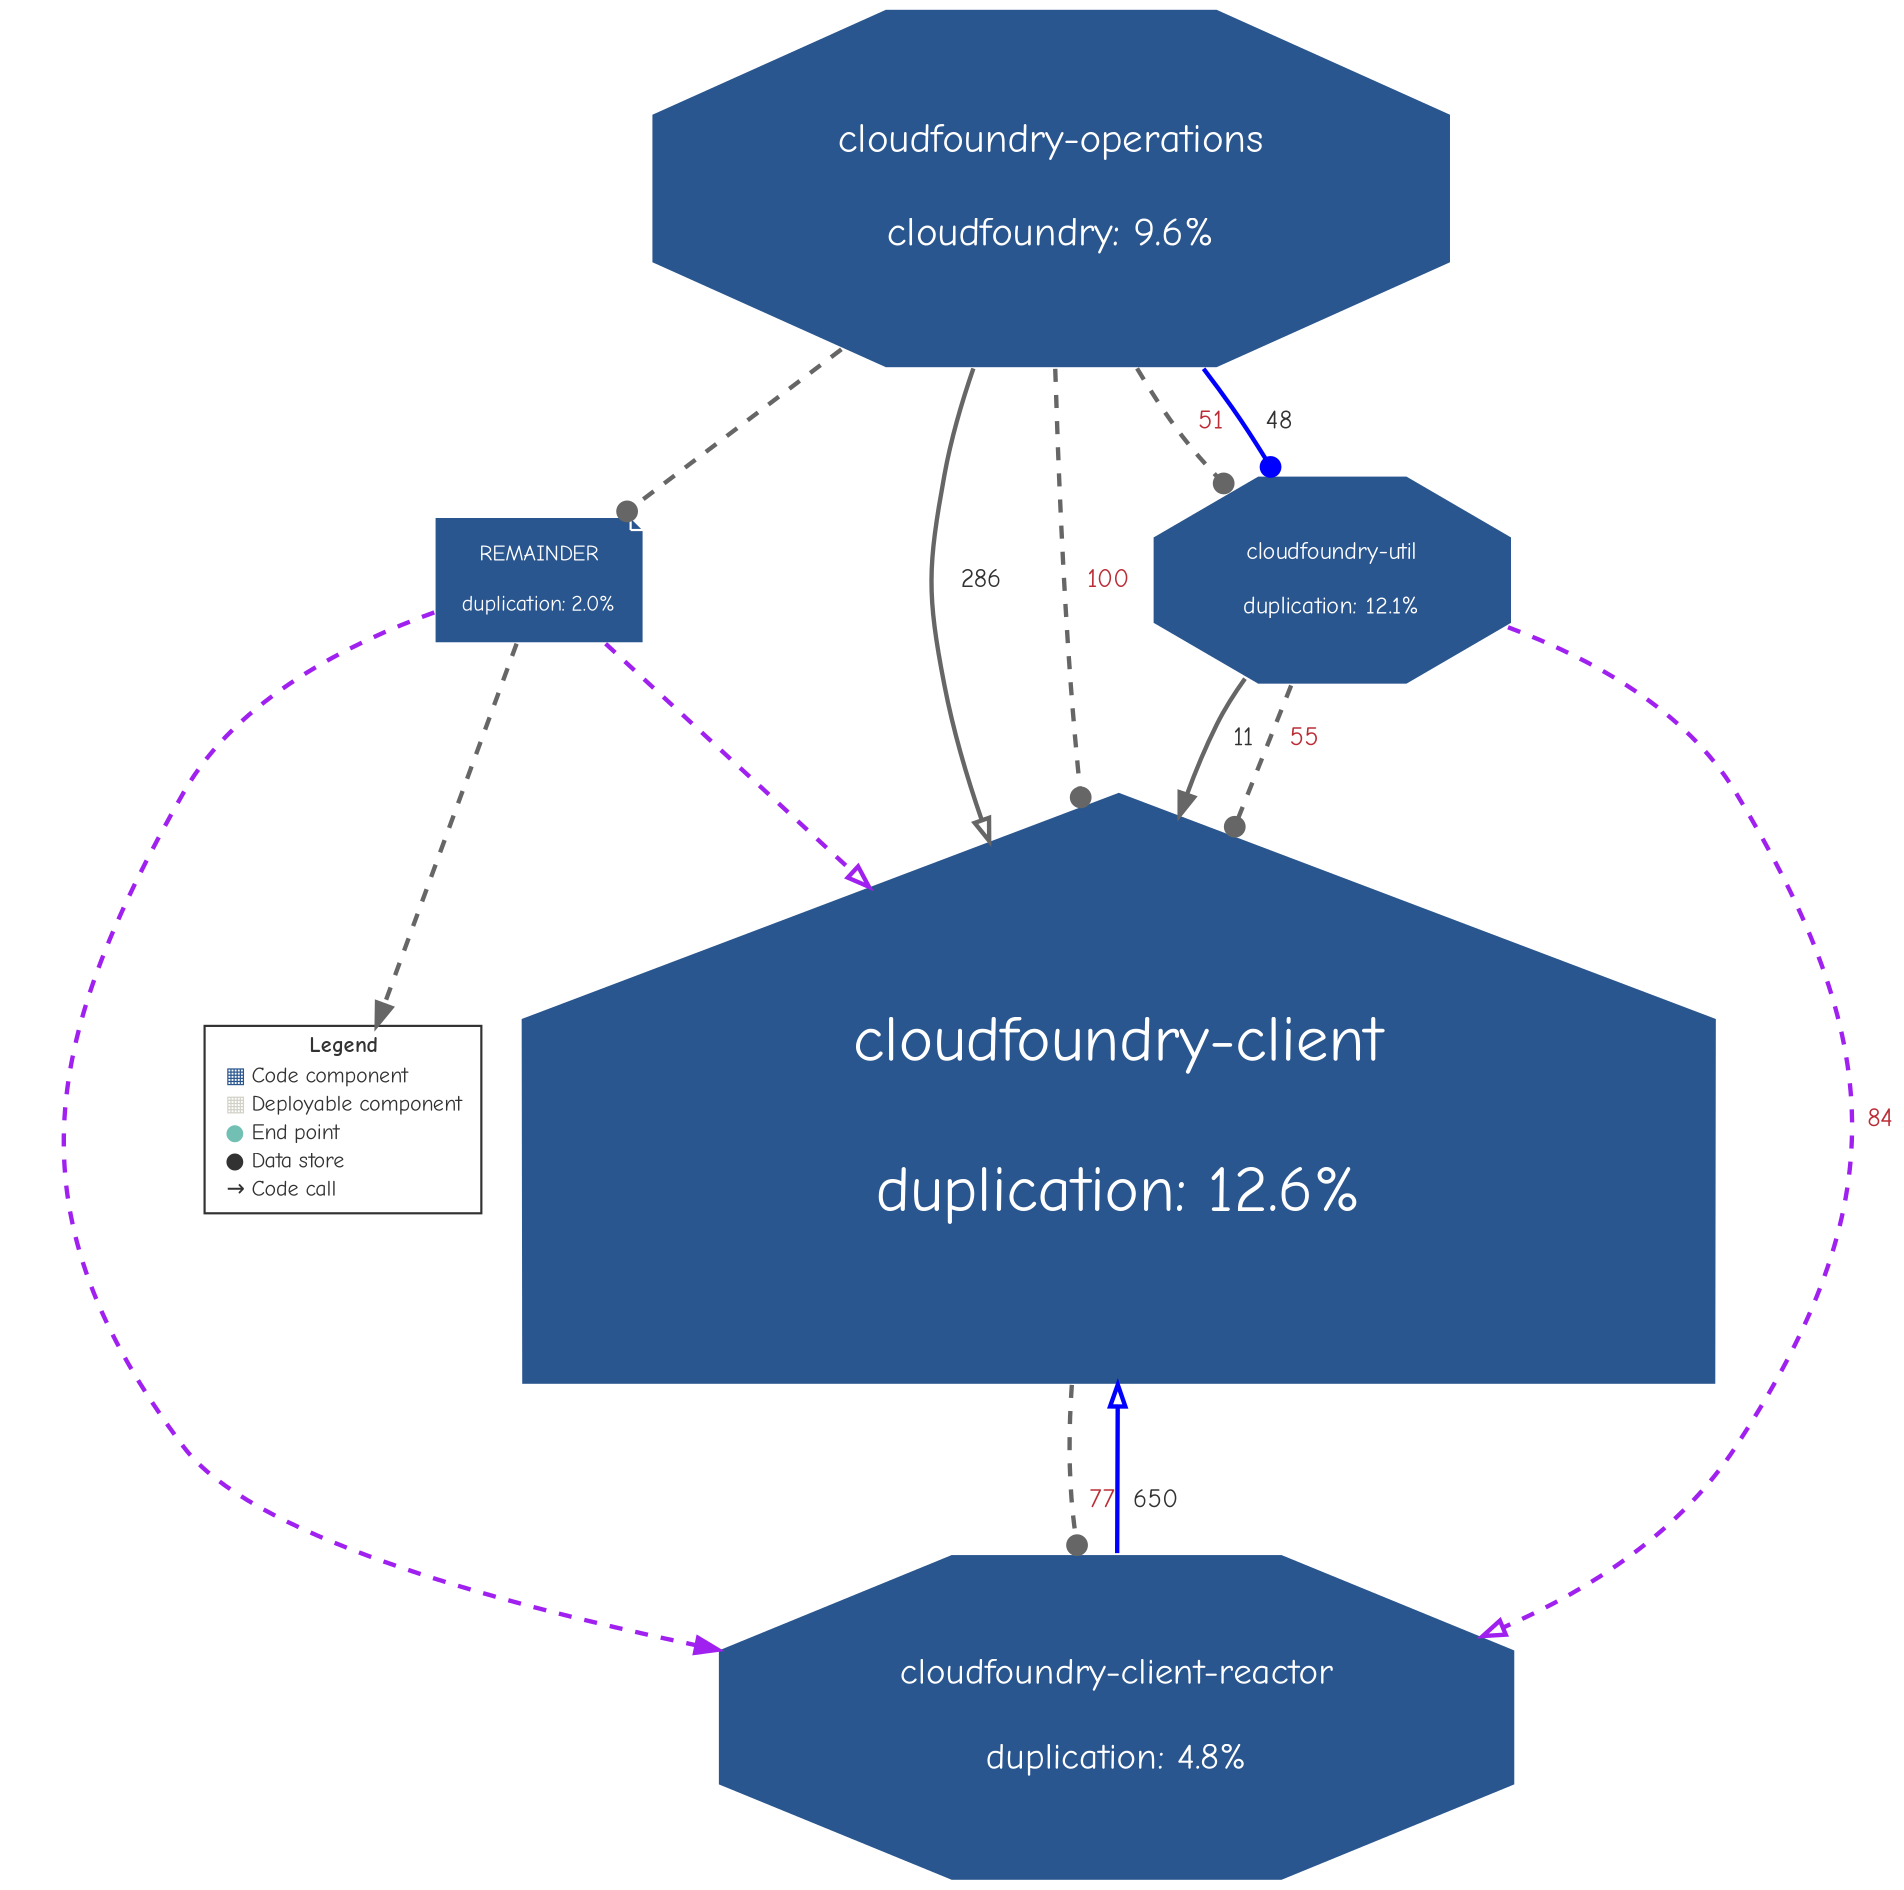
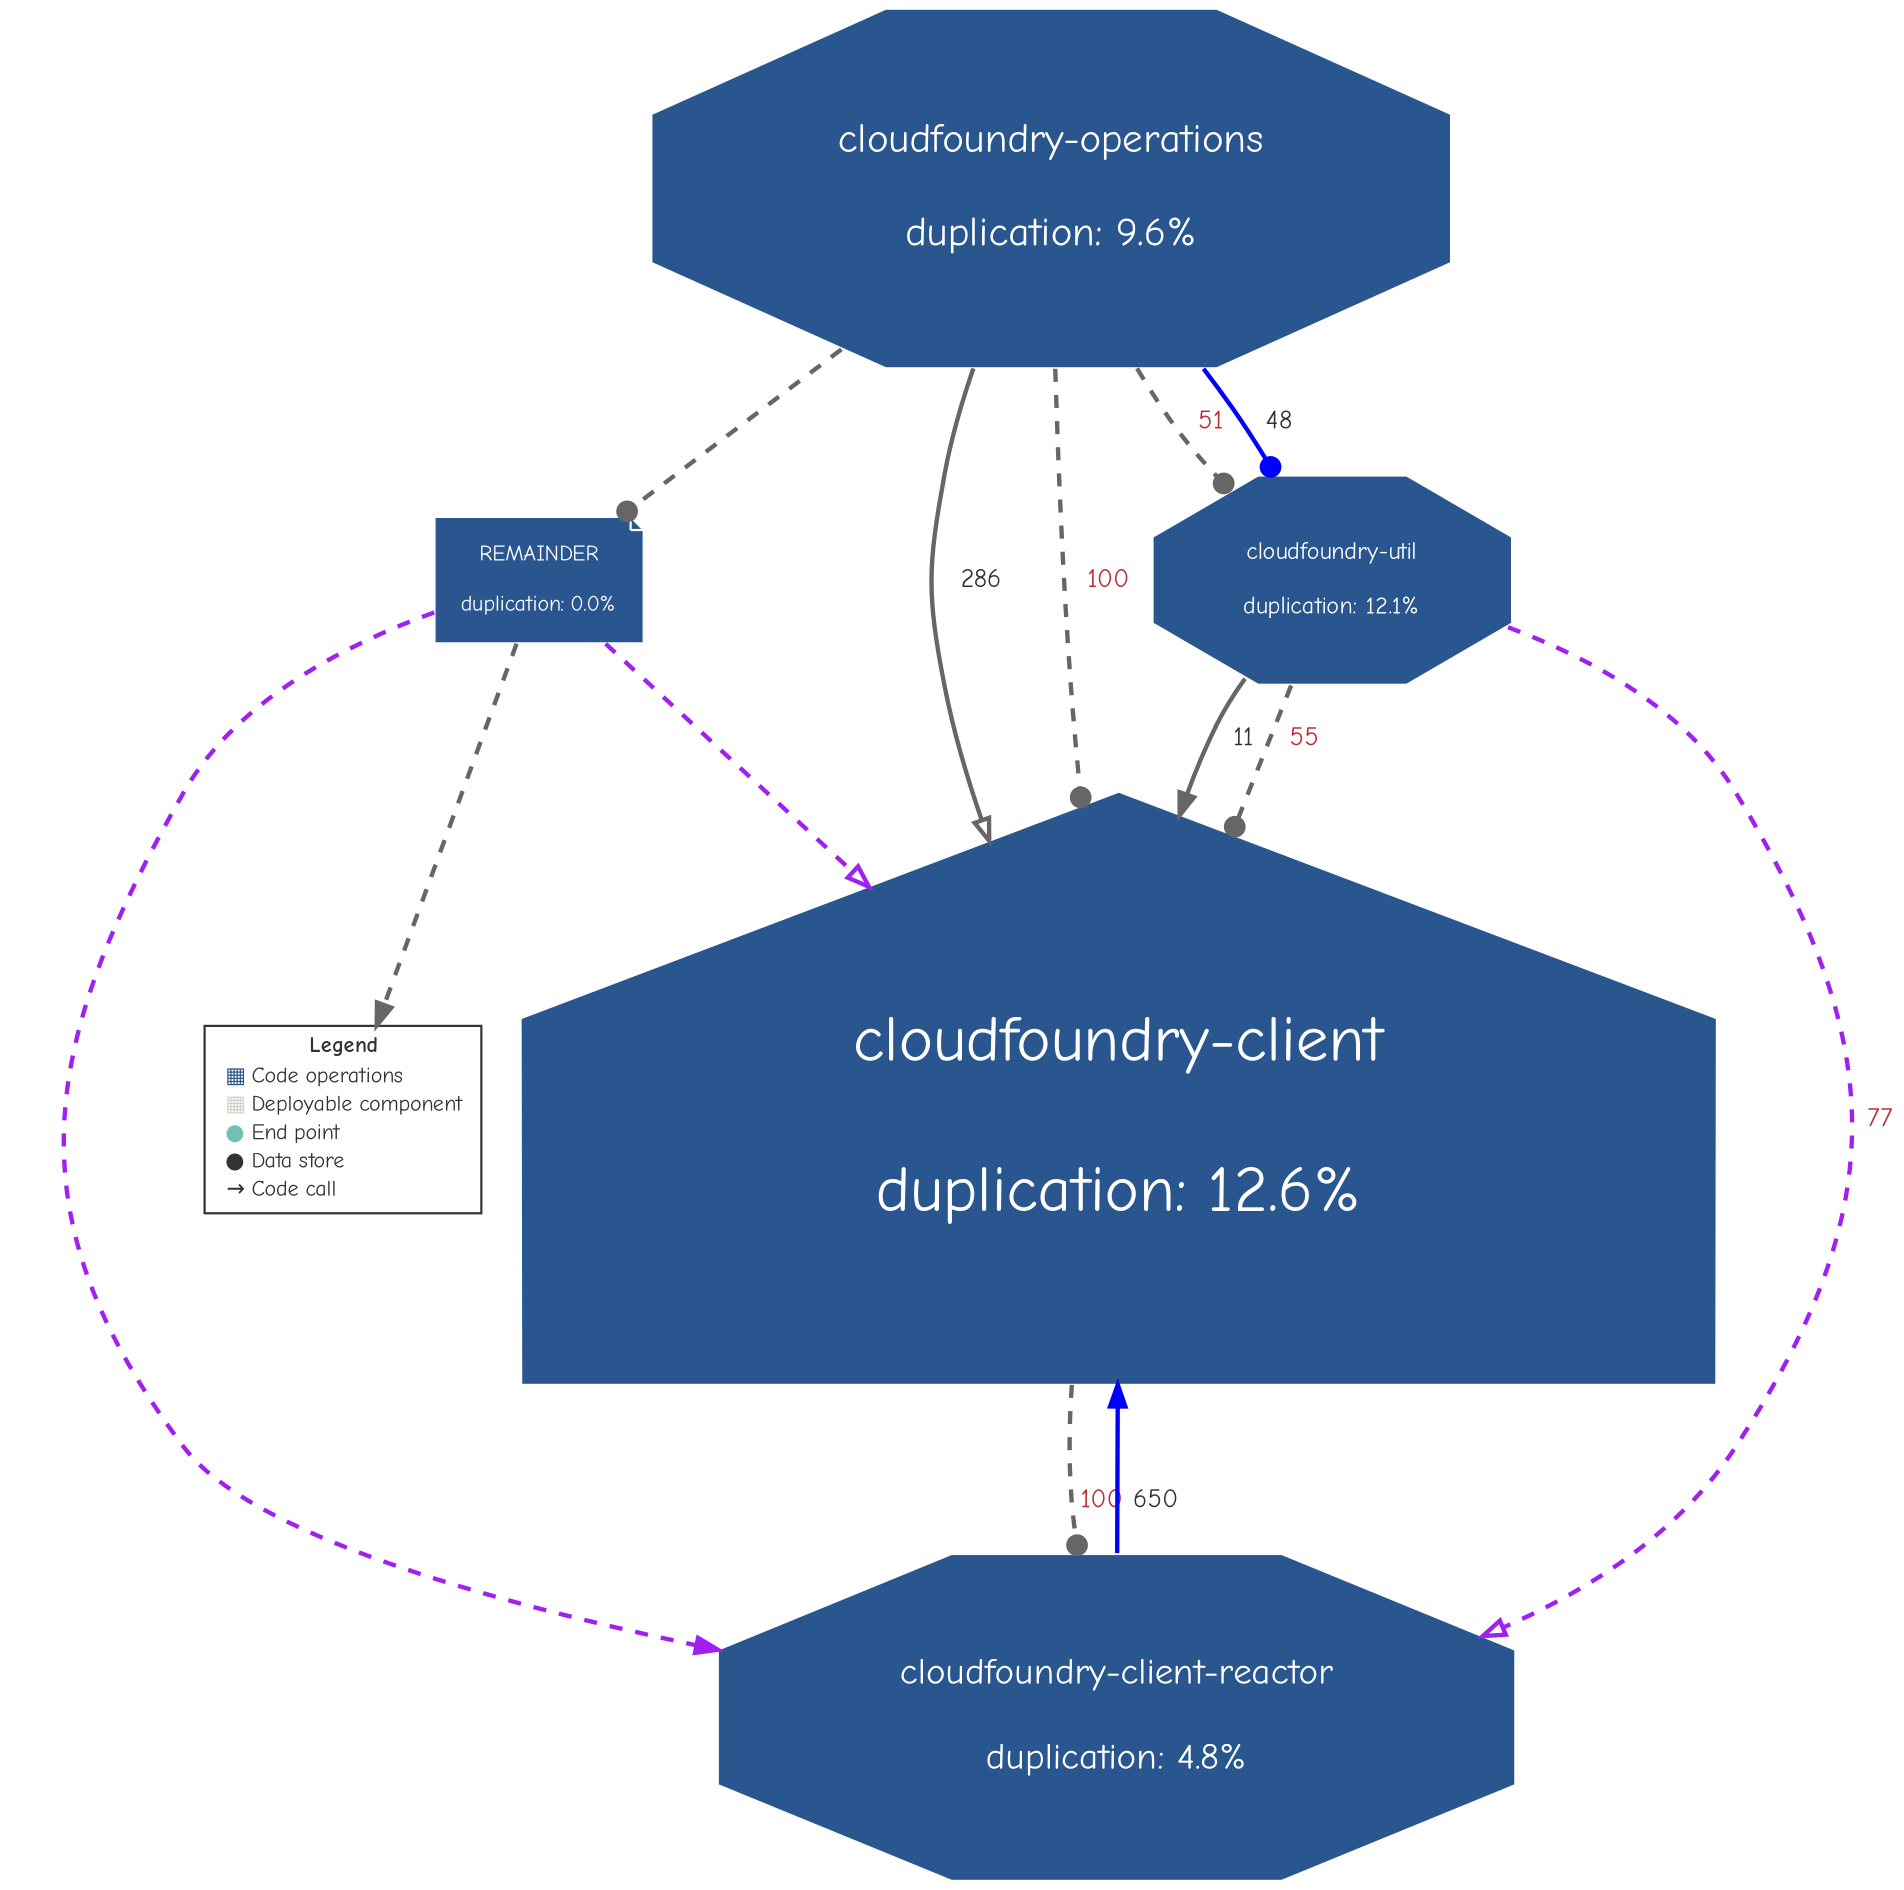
(1051, 188) -> (1051, 188)
(539, 580) -> (539, 580)
(331, 1076) -> (328, 1076)
(1873, 1120) -> (1873, 1120)
(1117, 1480) -> (1117, 1480)
(1095, 1501) -> (1095, 1501)
